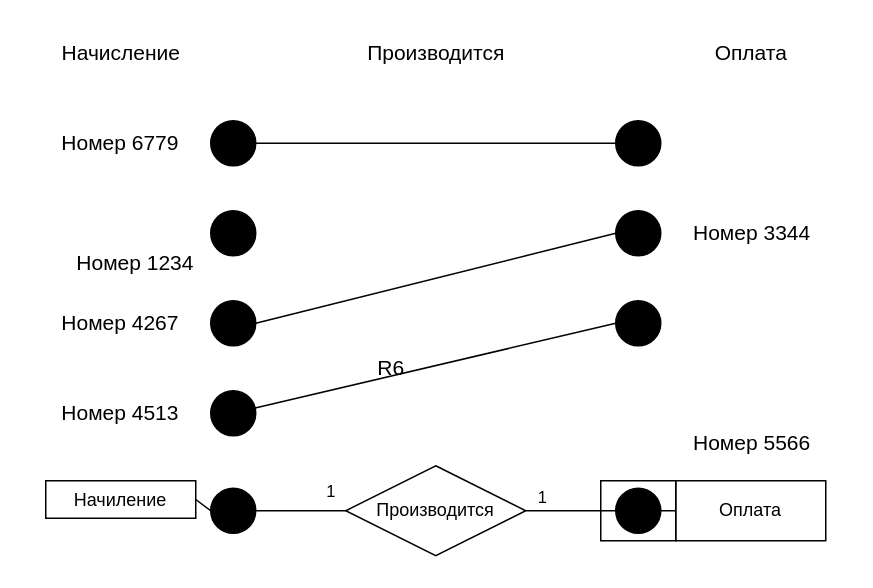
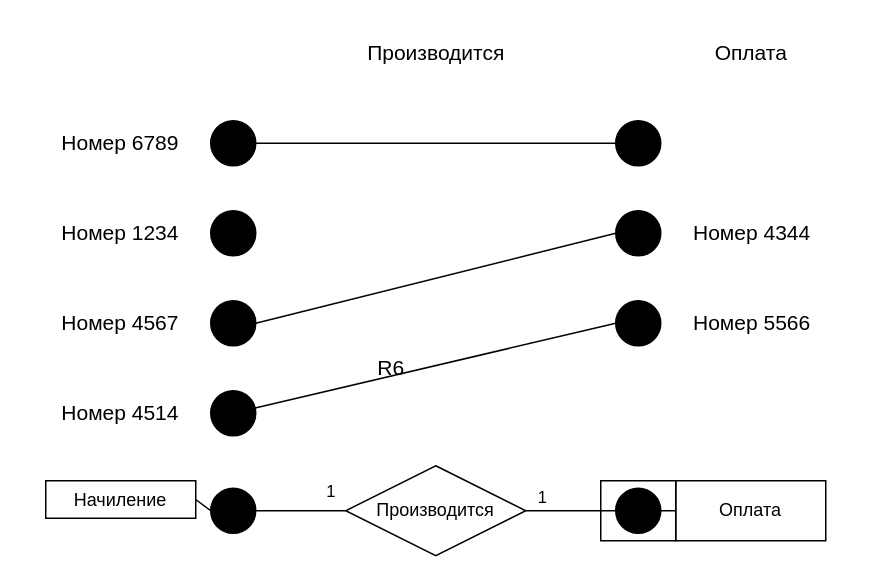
(121, 53) -> none
(131, 143) -> (131, 143)
(742, 233) -> (742, 233)
(121, 263) -> (106, 233)
(131, 323) -> (131, 323)
(131, 413) -> (131, 413)
(766, 443) -> (766, 323)
